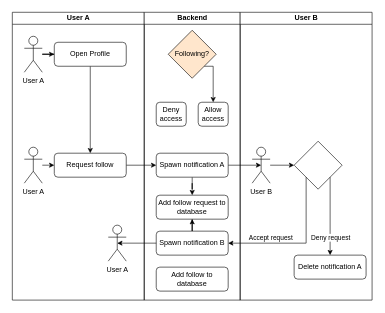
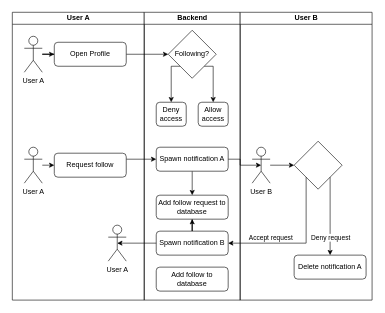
(192, 54) -> (192, 54)
none -> (171, 66)
(90, 147) -> (162, 54)
(192, 165) -> (192, 159)
